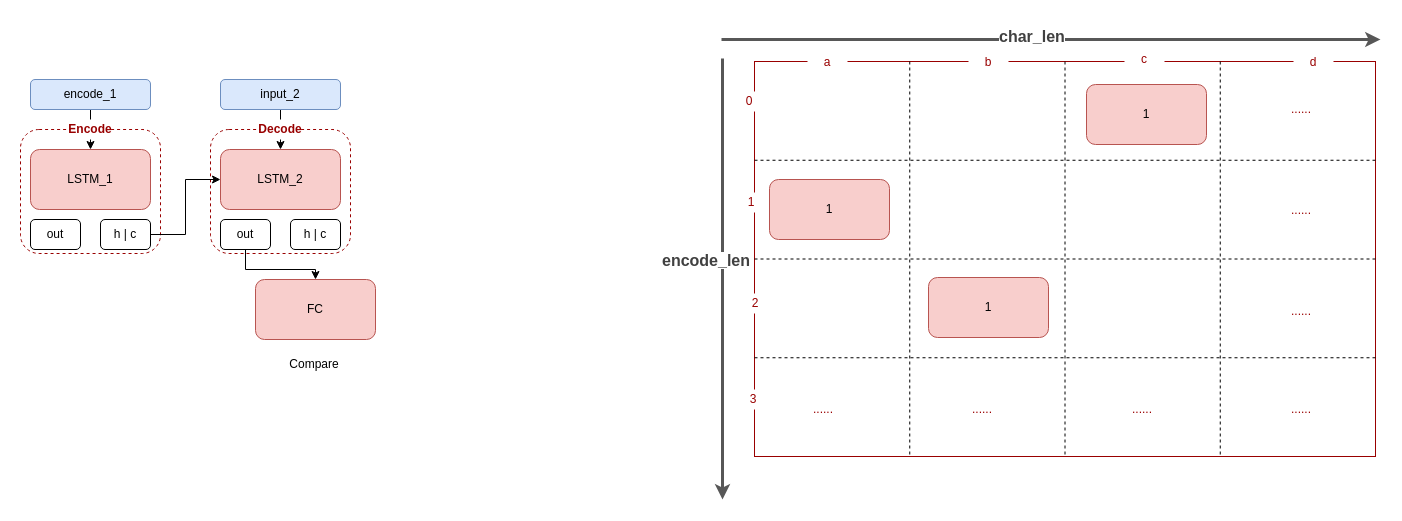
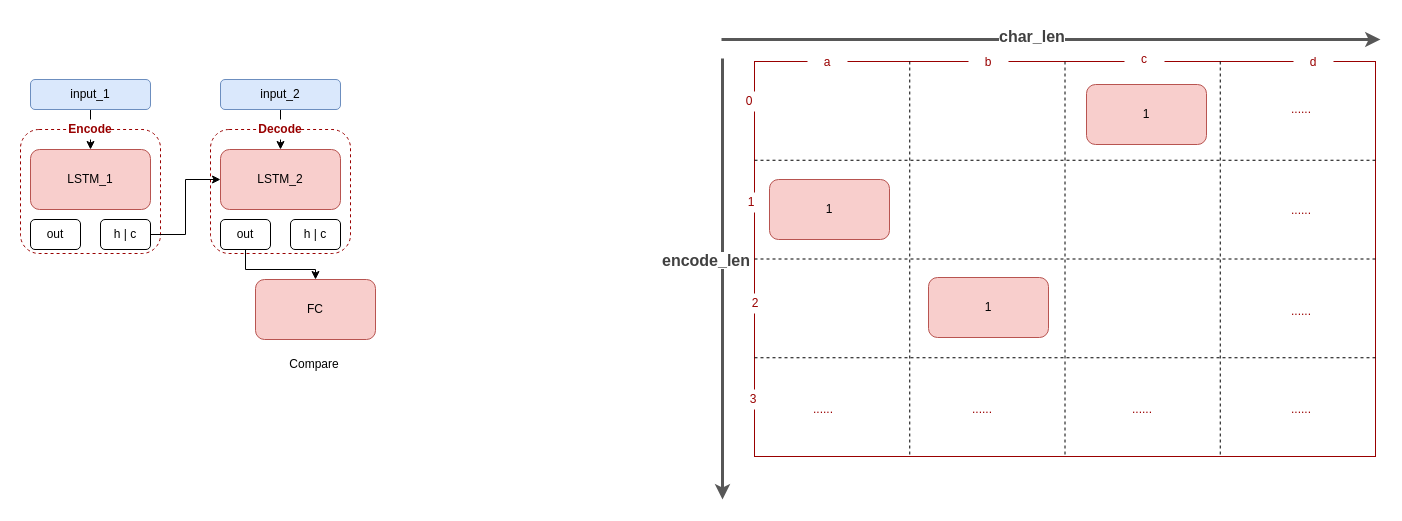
(91, 95) -> (91, 95)
